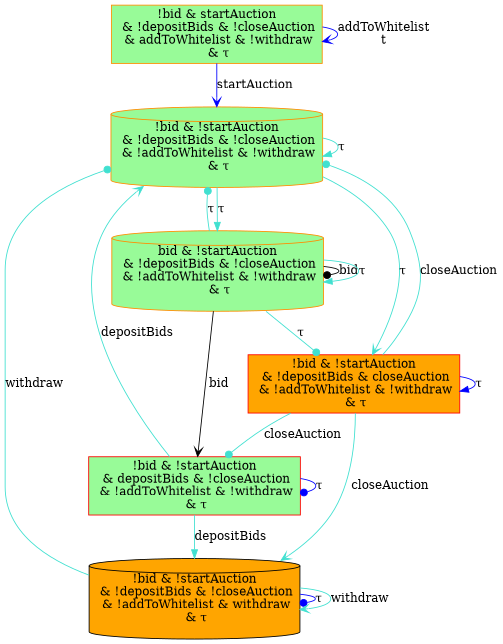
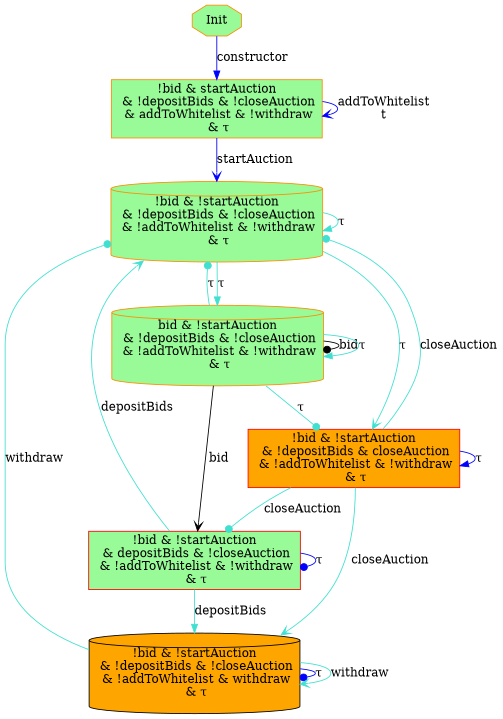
none -> (217, 21)
